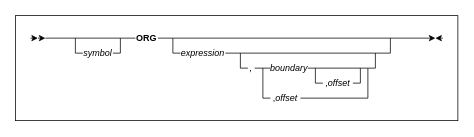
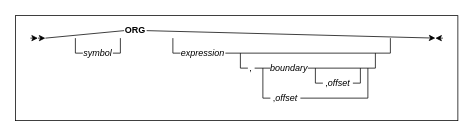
(147, 38) -> (135, 30)
